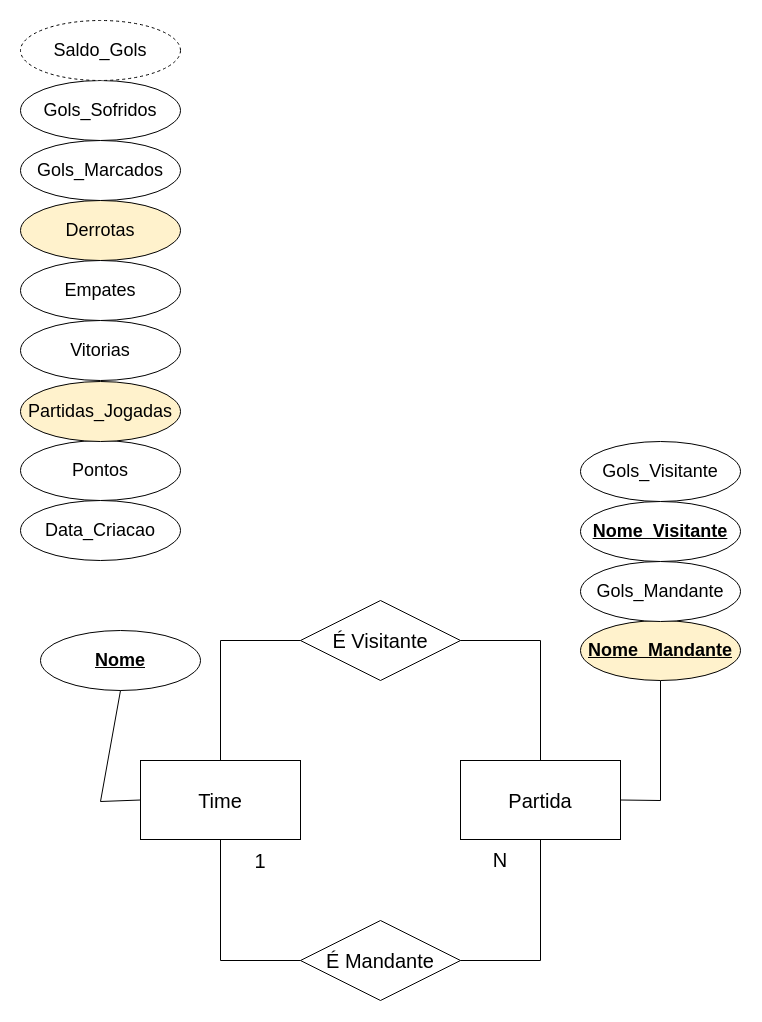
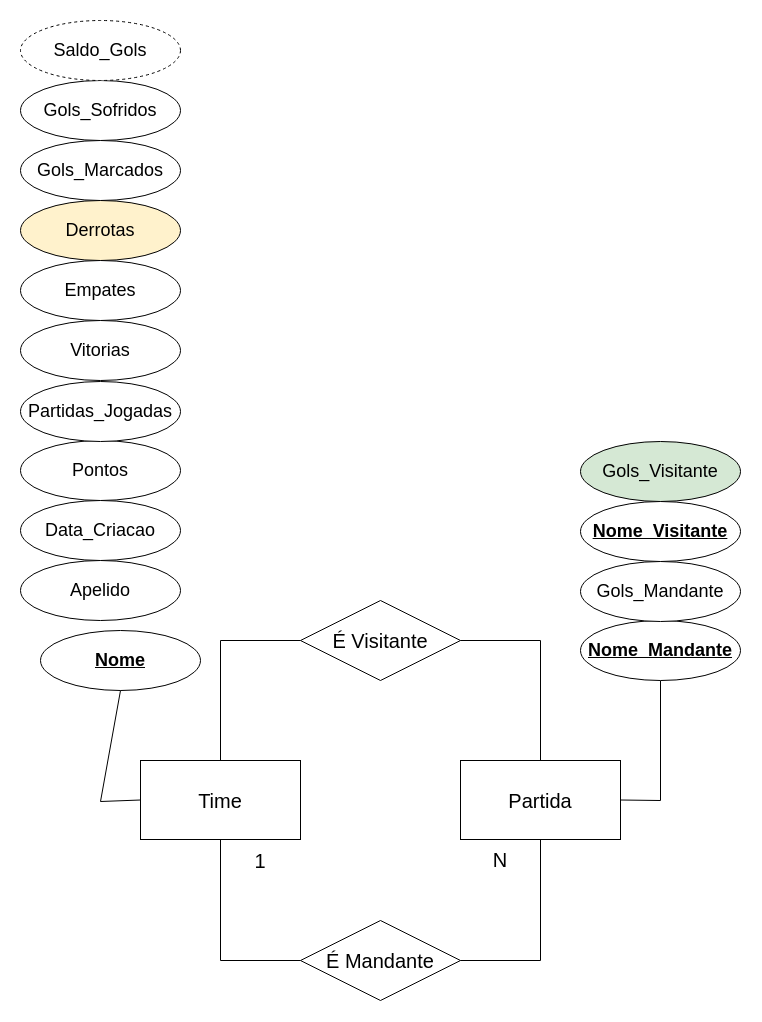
(101, 412) -> (101, 412)
(661, 472) -> (661, 472)
none -> (101, 591)
(661, 651) -> (661, 651)
